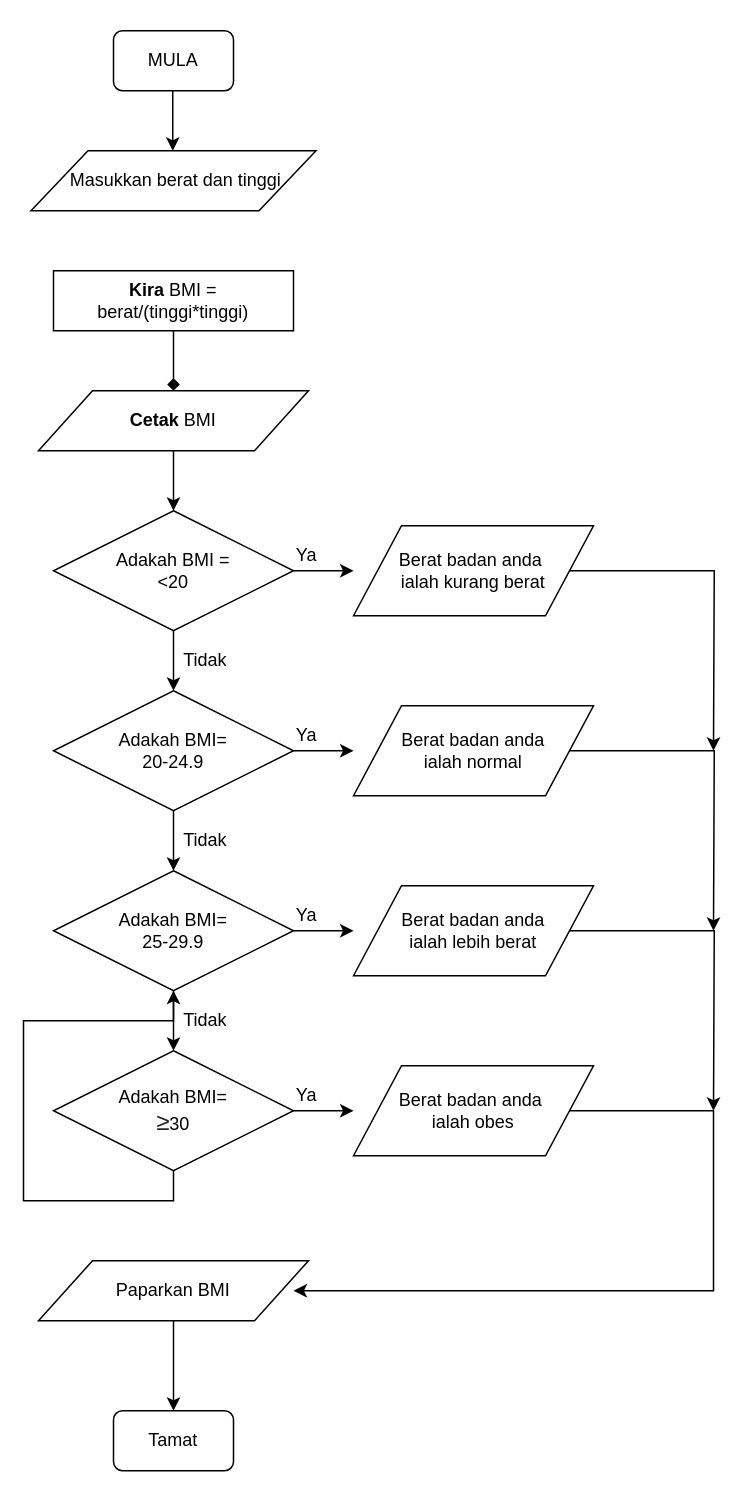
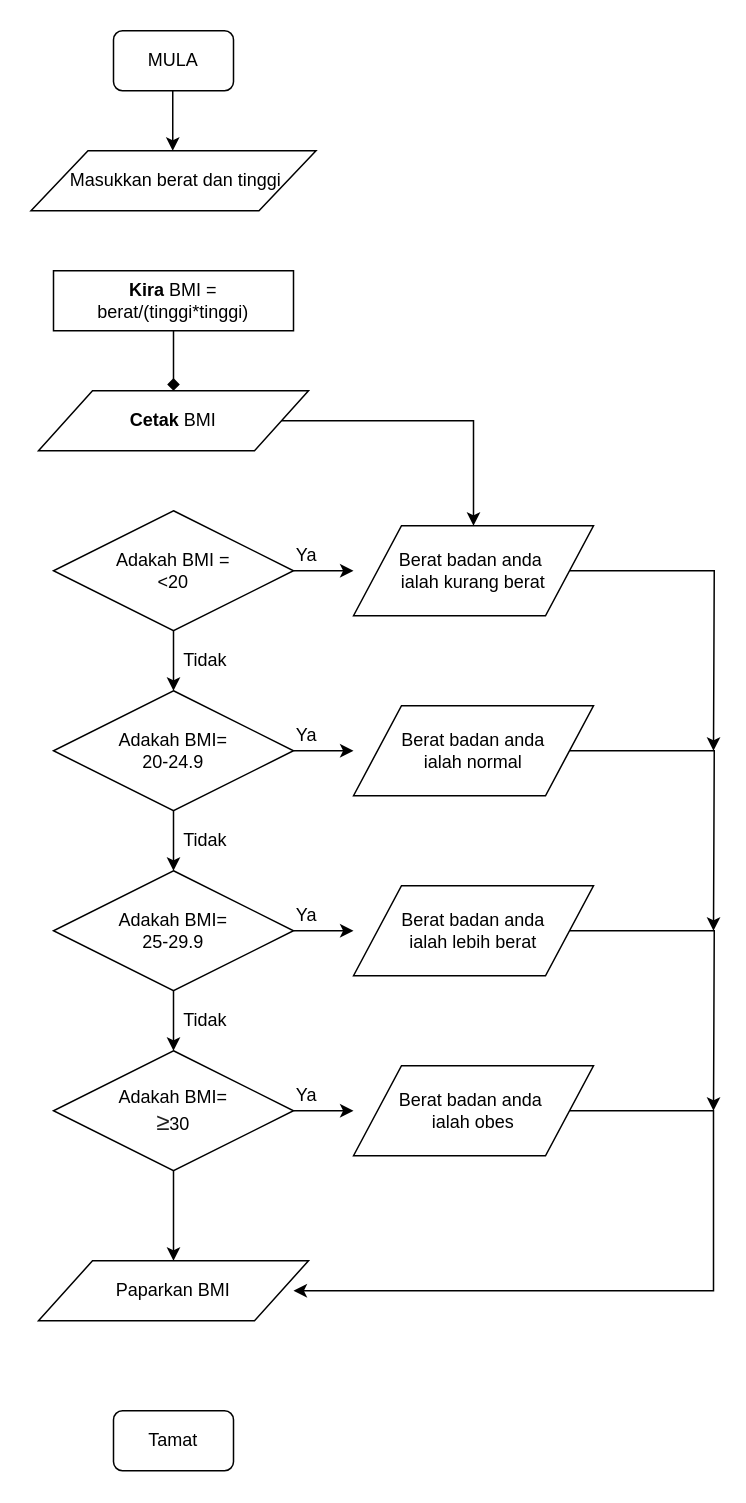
(173, 476) -> (424, 421)
(23, 1114) -> (173, 1224)
(173, 1361) -> none
